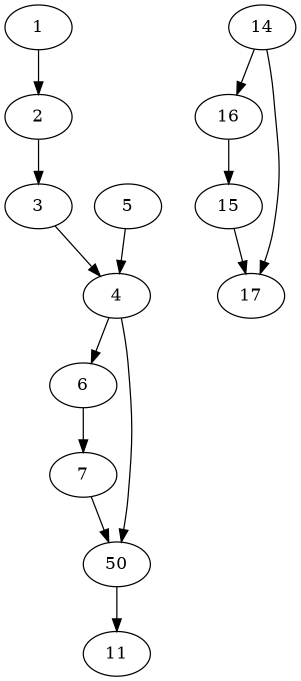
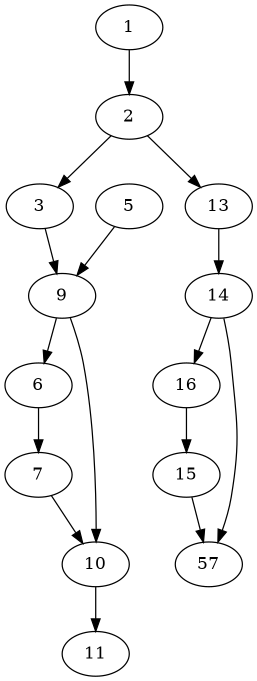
none -> (219, 206)
(117, 296) -> (62, 296)
(251, 296) -> (209, 564)
(117, 564) -> (96, 564)
